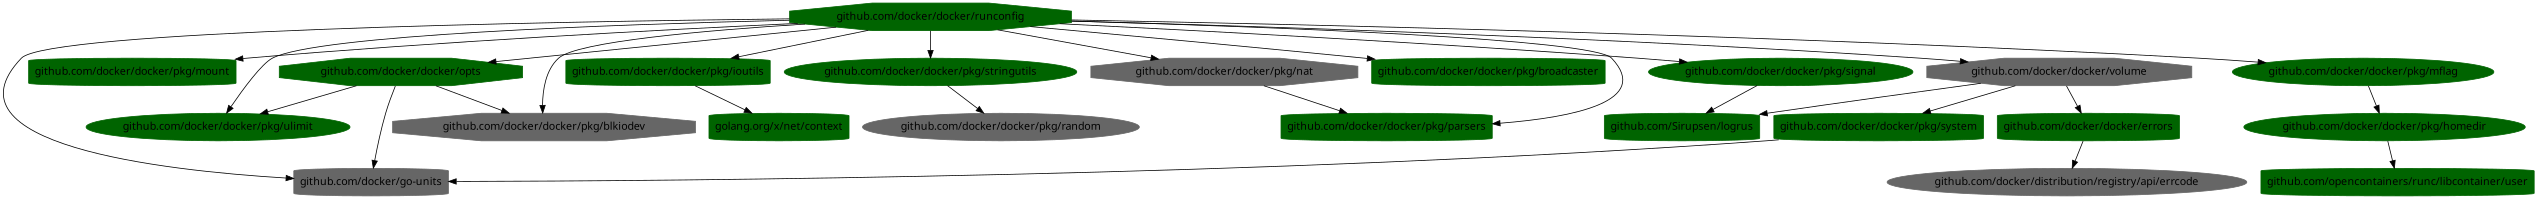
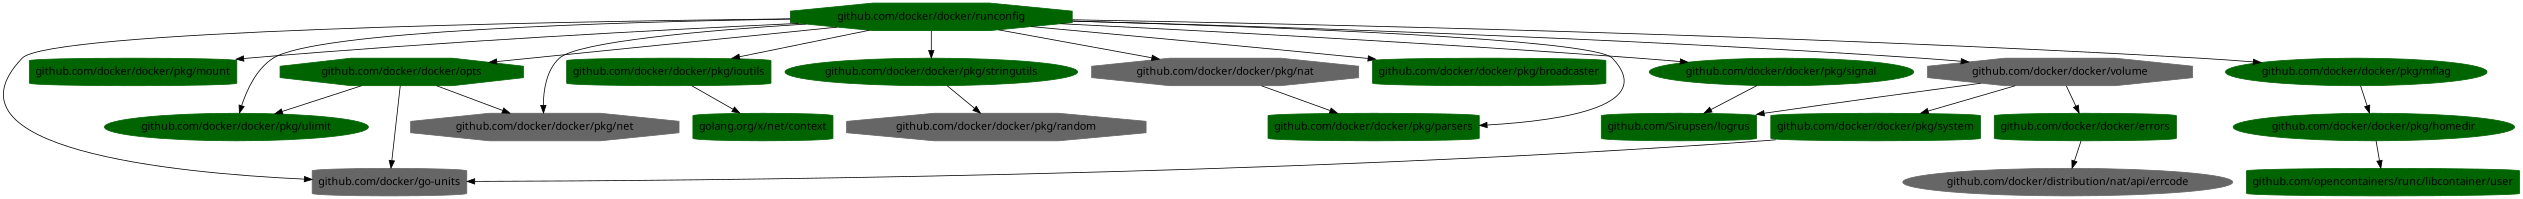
(544, 127) -> (545, 127)
(1001, 127) -> (996, 127)
(2067, 182) -> (2068, 182)
